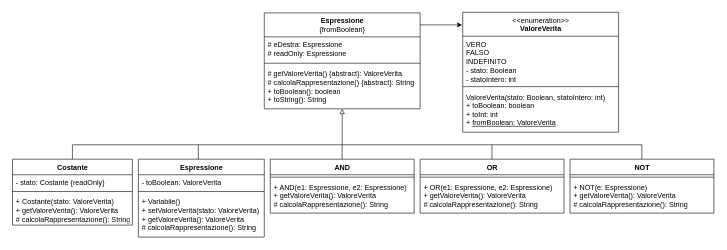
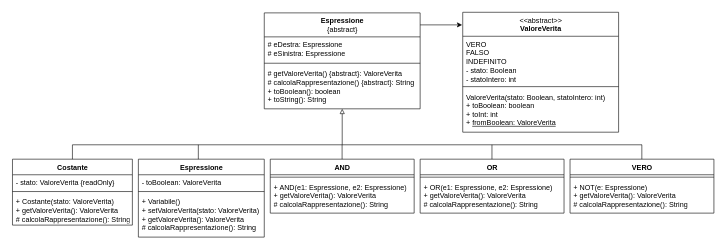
(541, 25) -> (541, 25)
(343, 26) -> (343, 26)
(310, 50) -> (311, 50)
(643, 168) -> (643, 168)
(68, 183) -> (74, 183)
